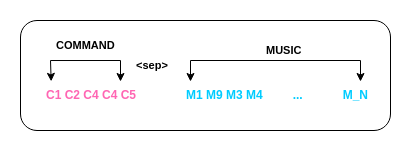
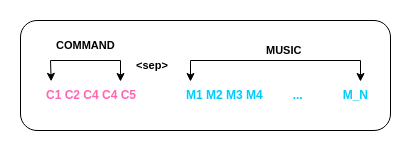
(287, 96) -> (287, 96)
